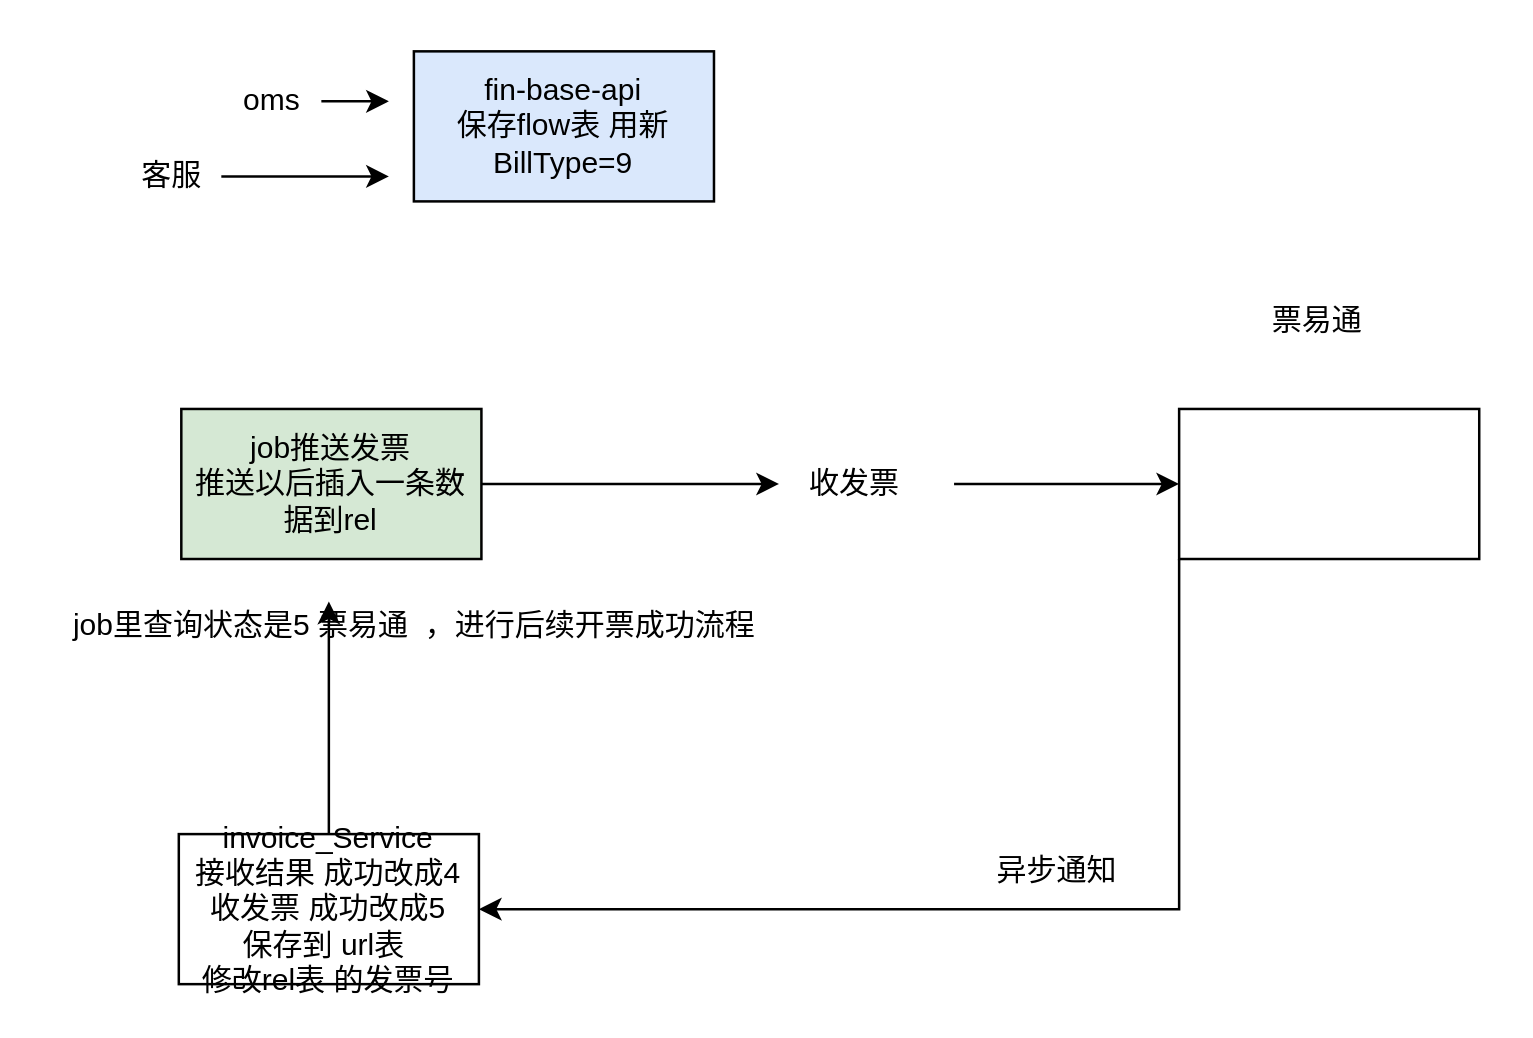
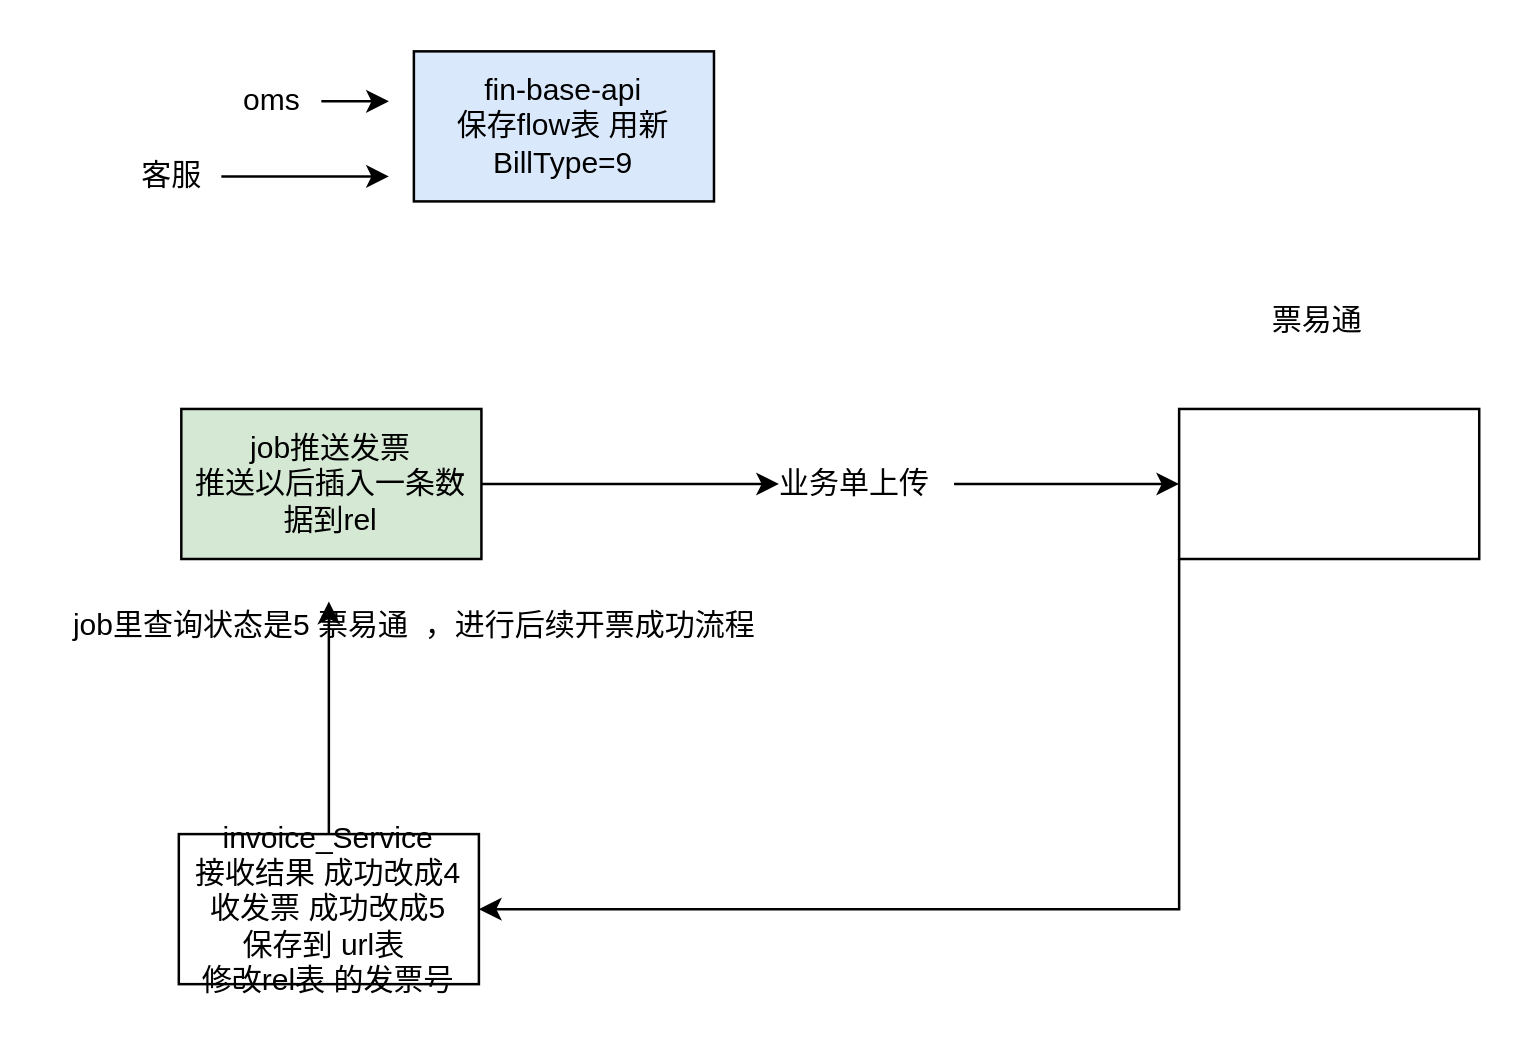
(855, 484) -> (855, 484)
(1056, 871) -> none
